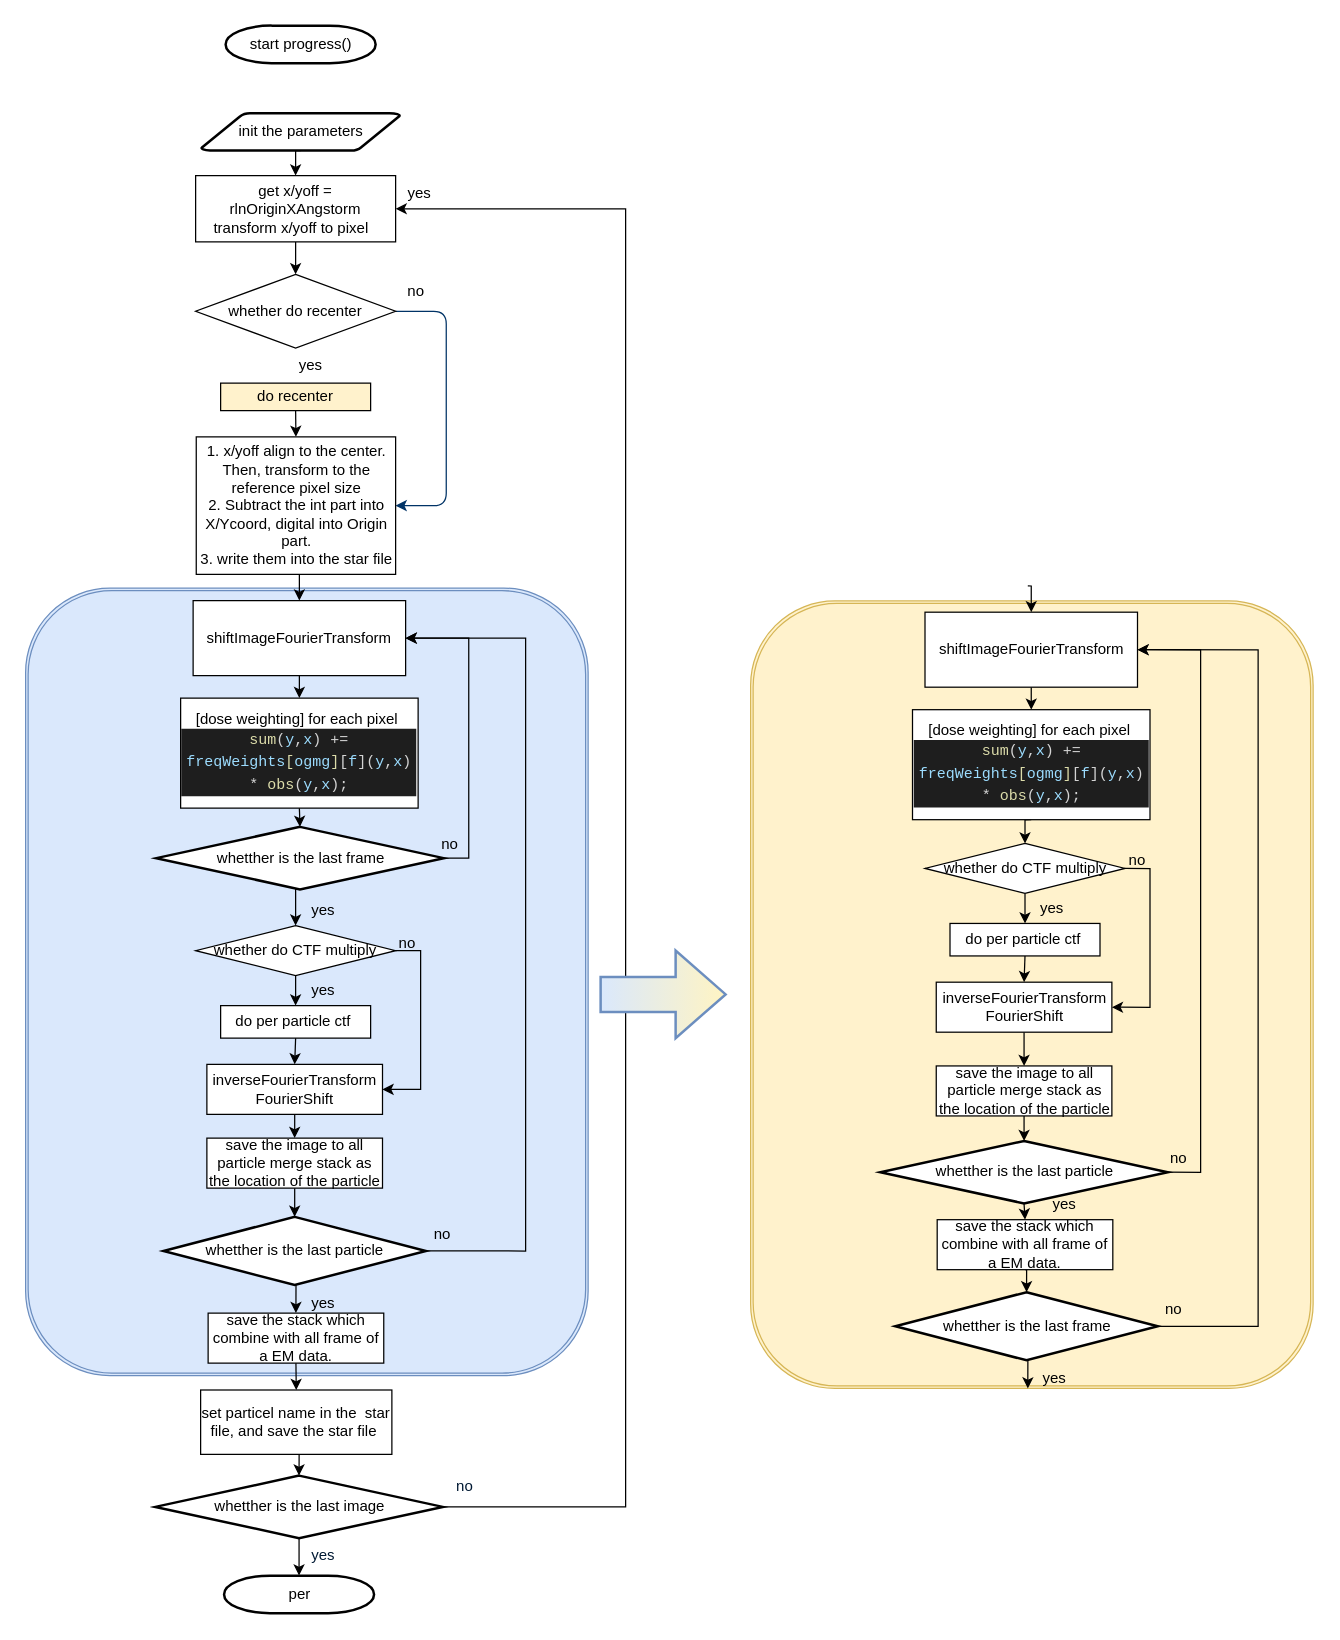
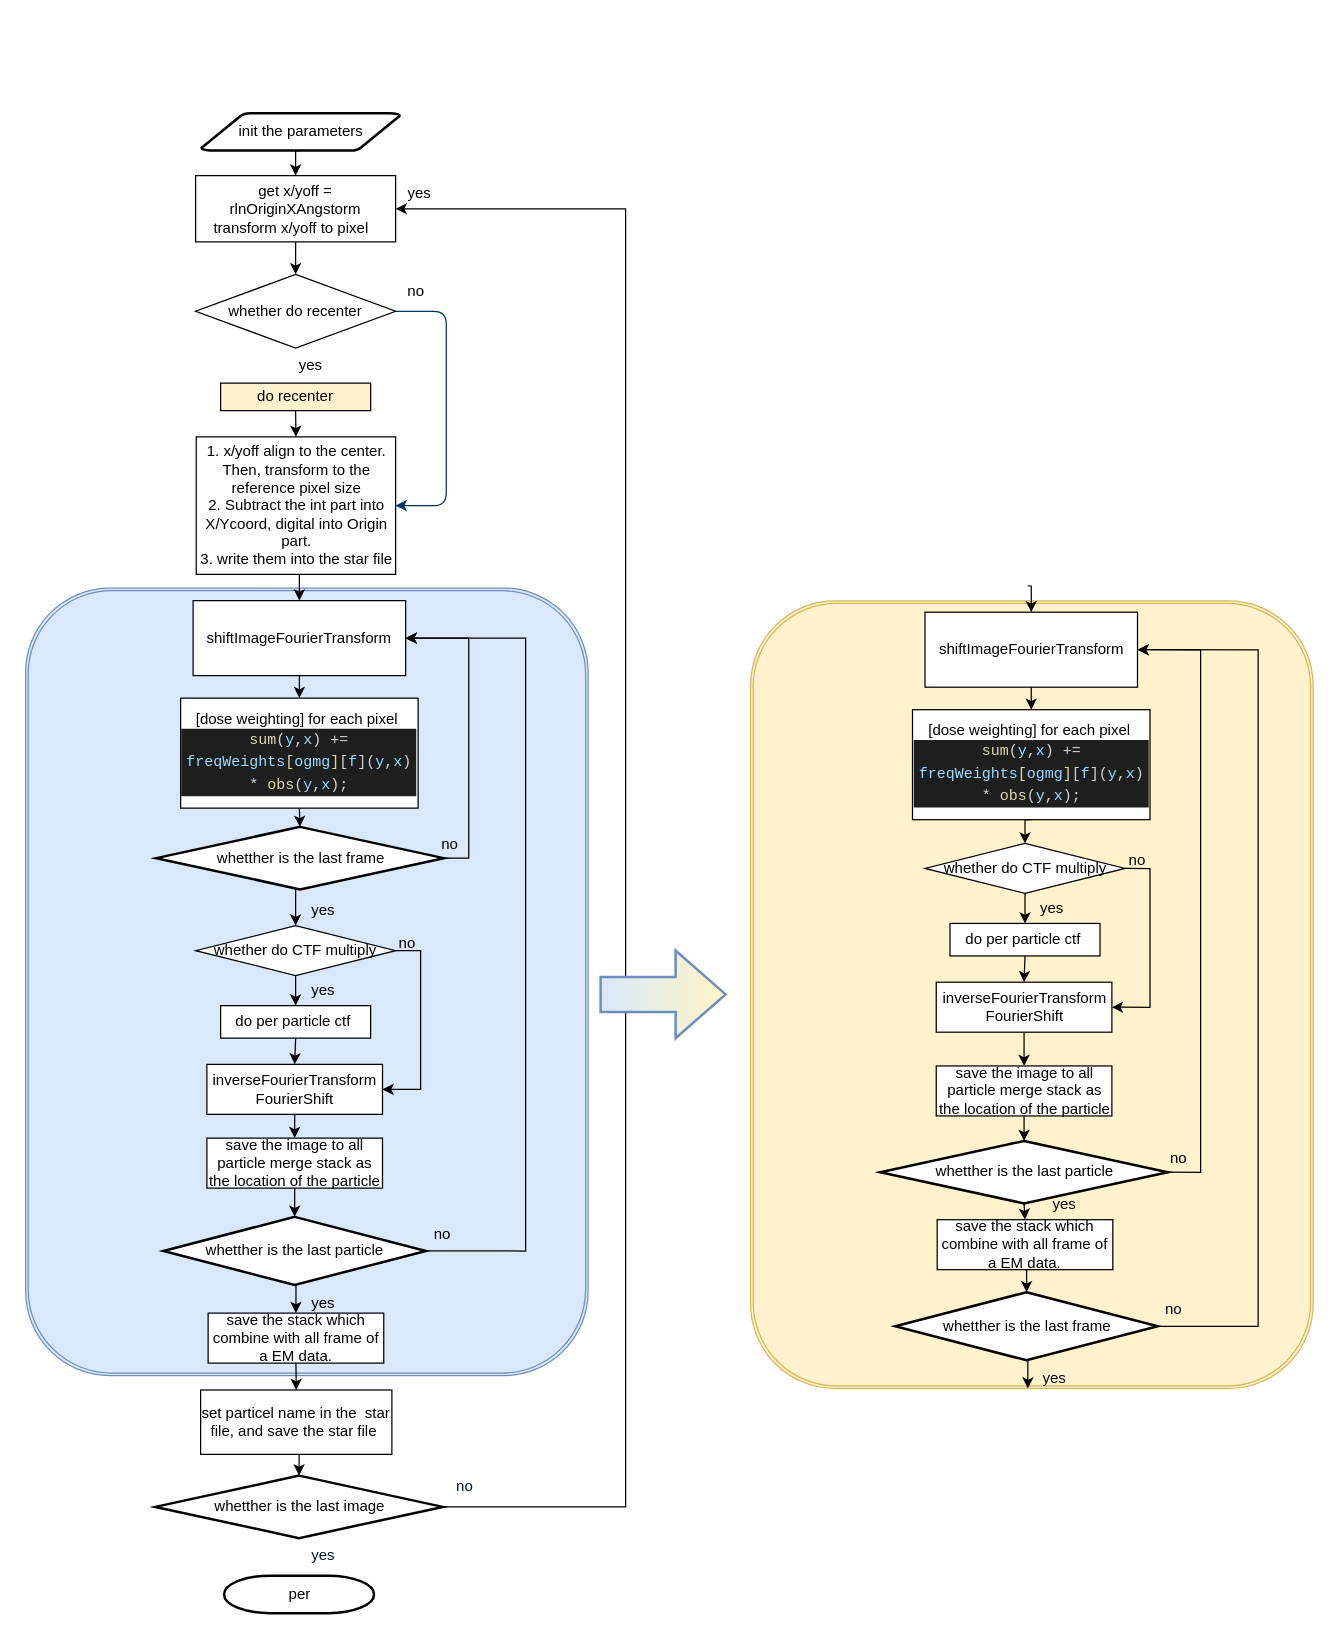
(301, 44) -> none
(299, 1552) -> none
